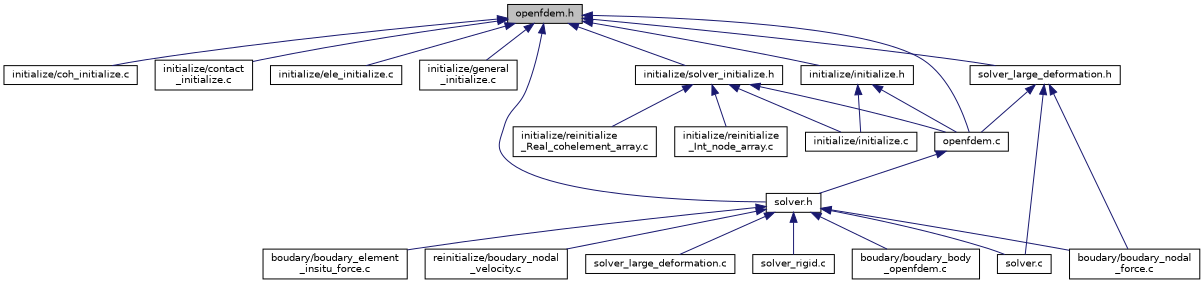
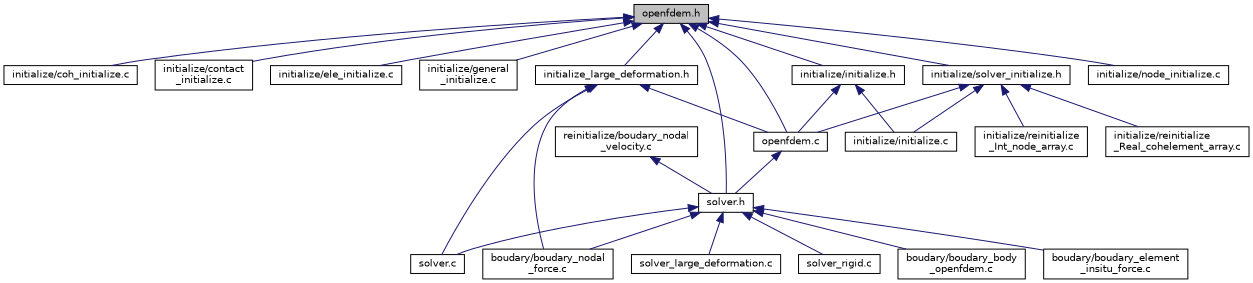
(1045, 75) -> (617, 75)
none -> (1159, 75)
(661, 230) -> (685, 178)
